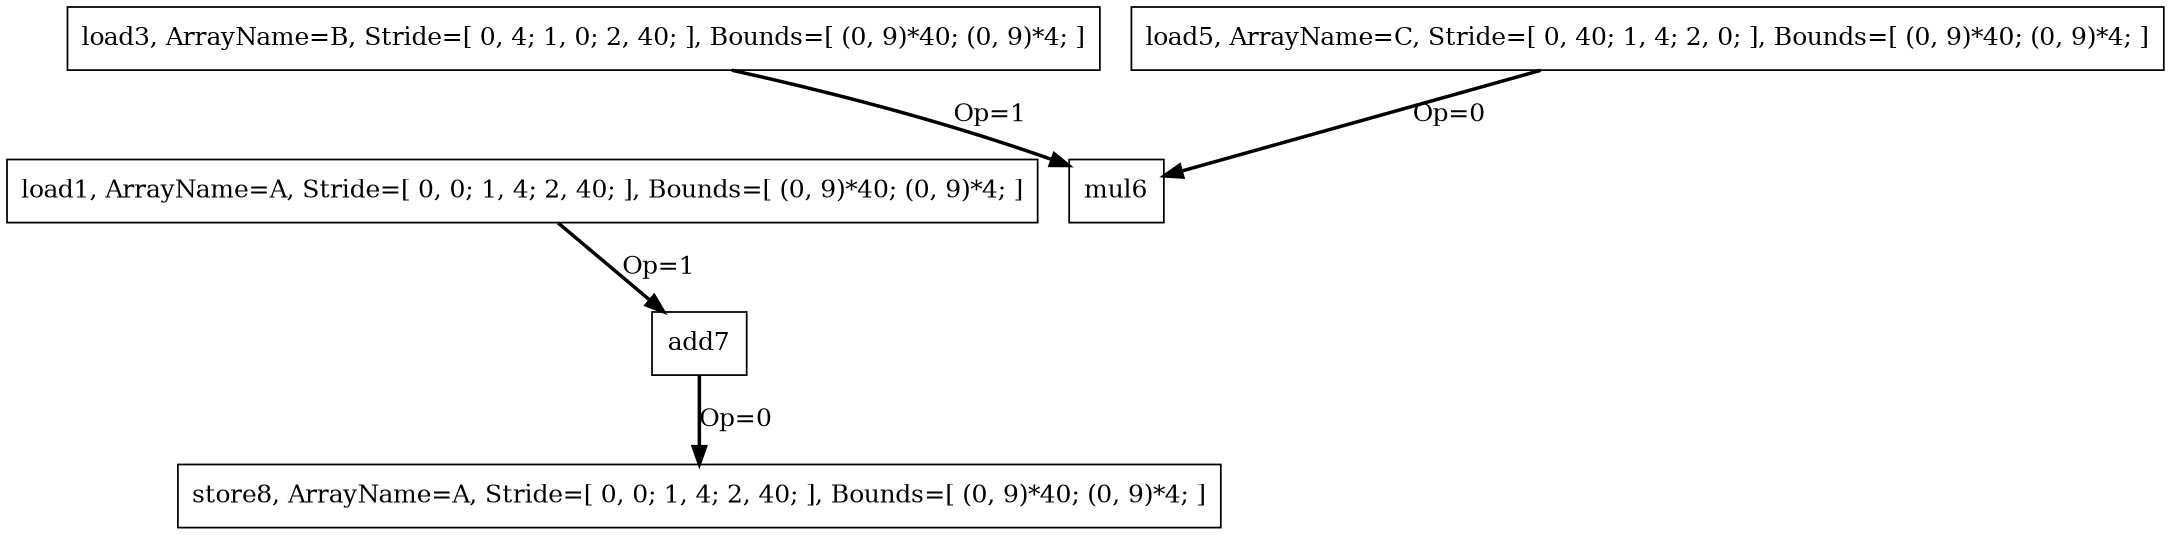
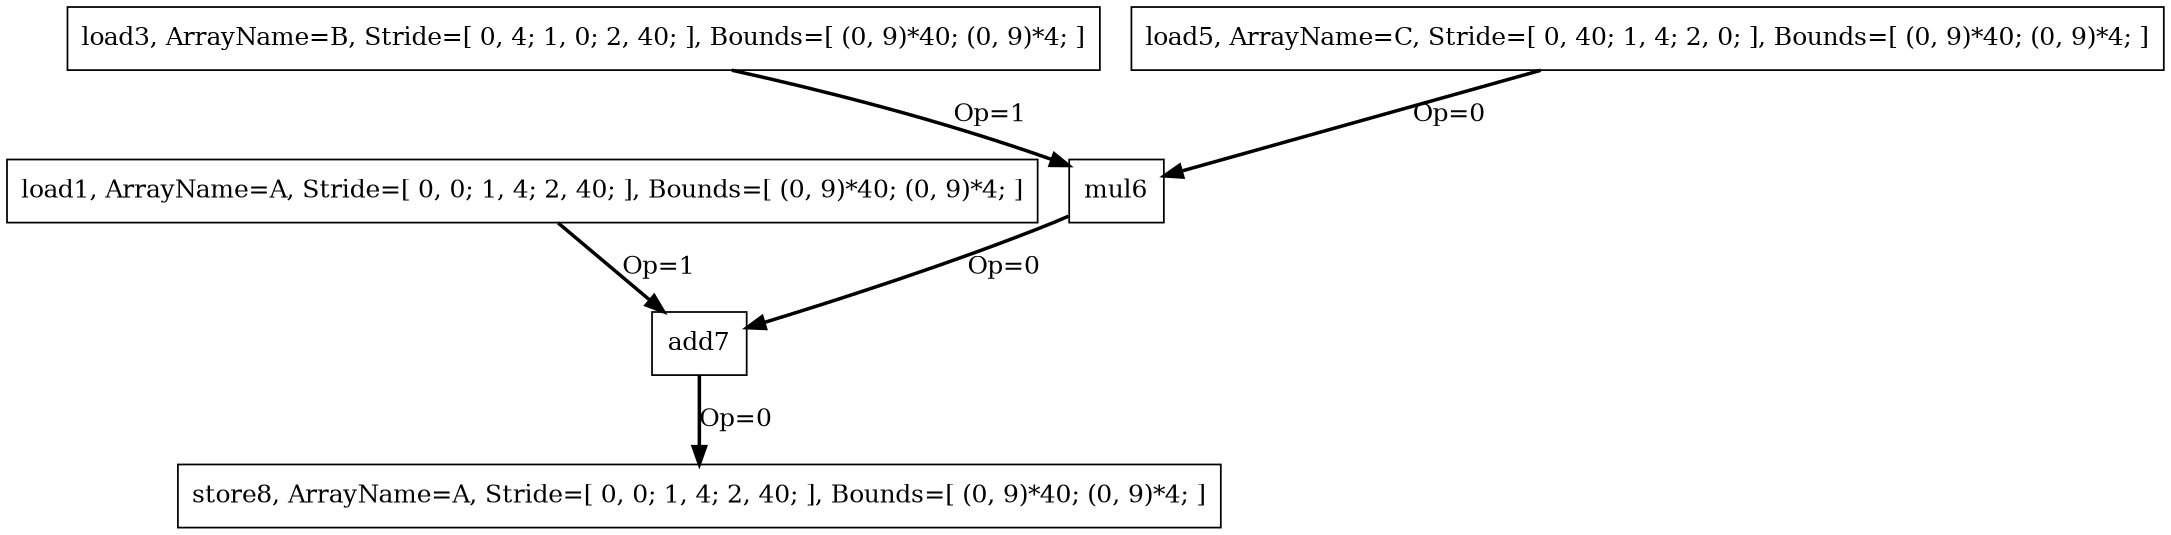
none -> (918, 273)
